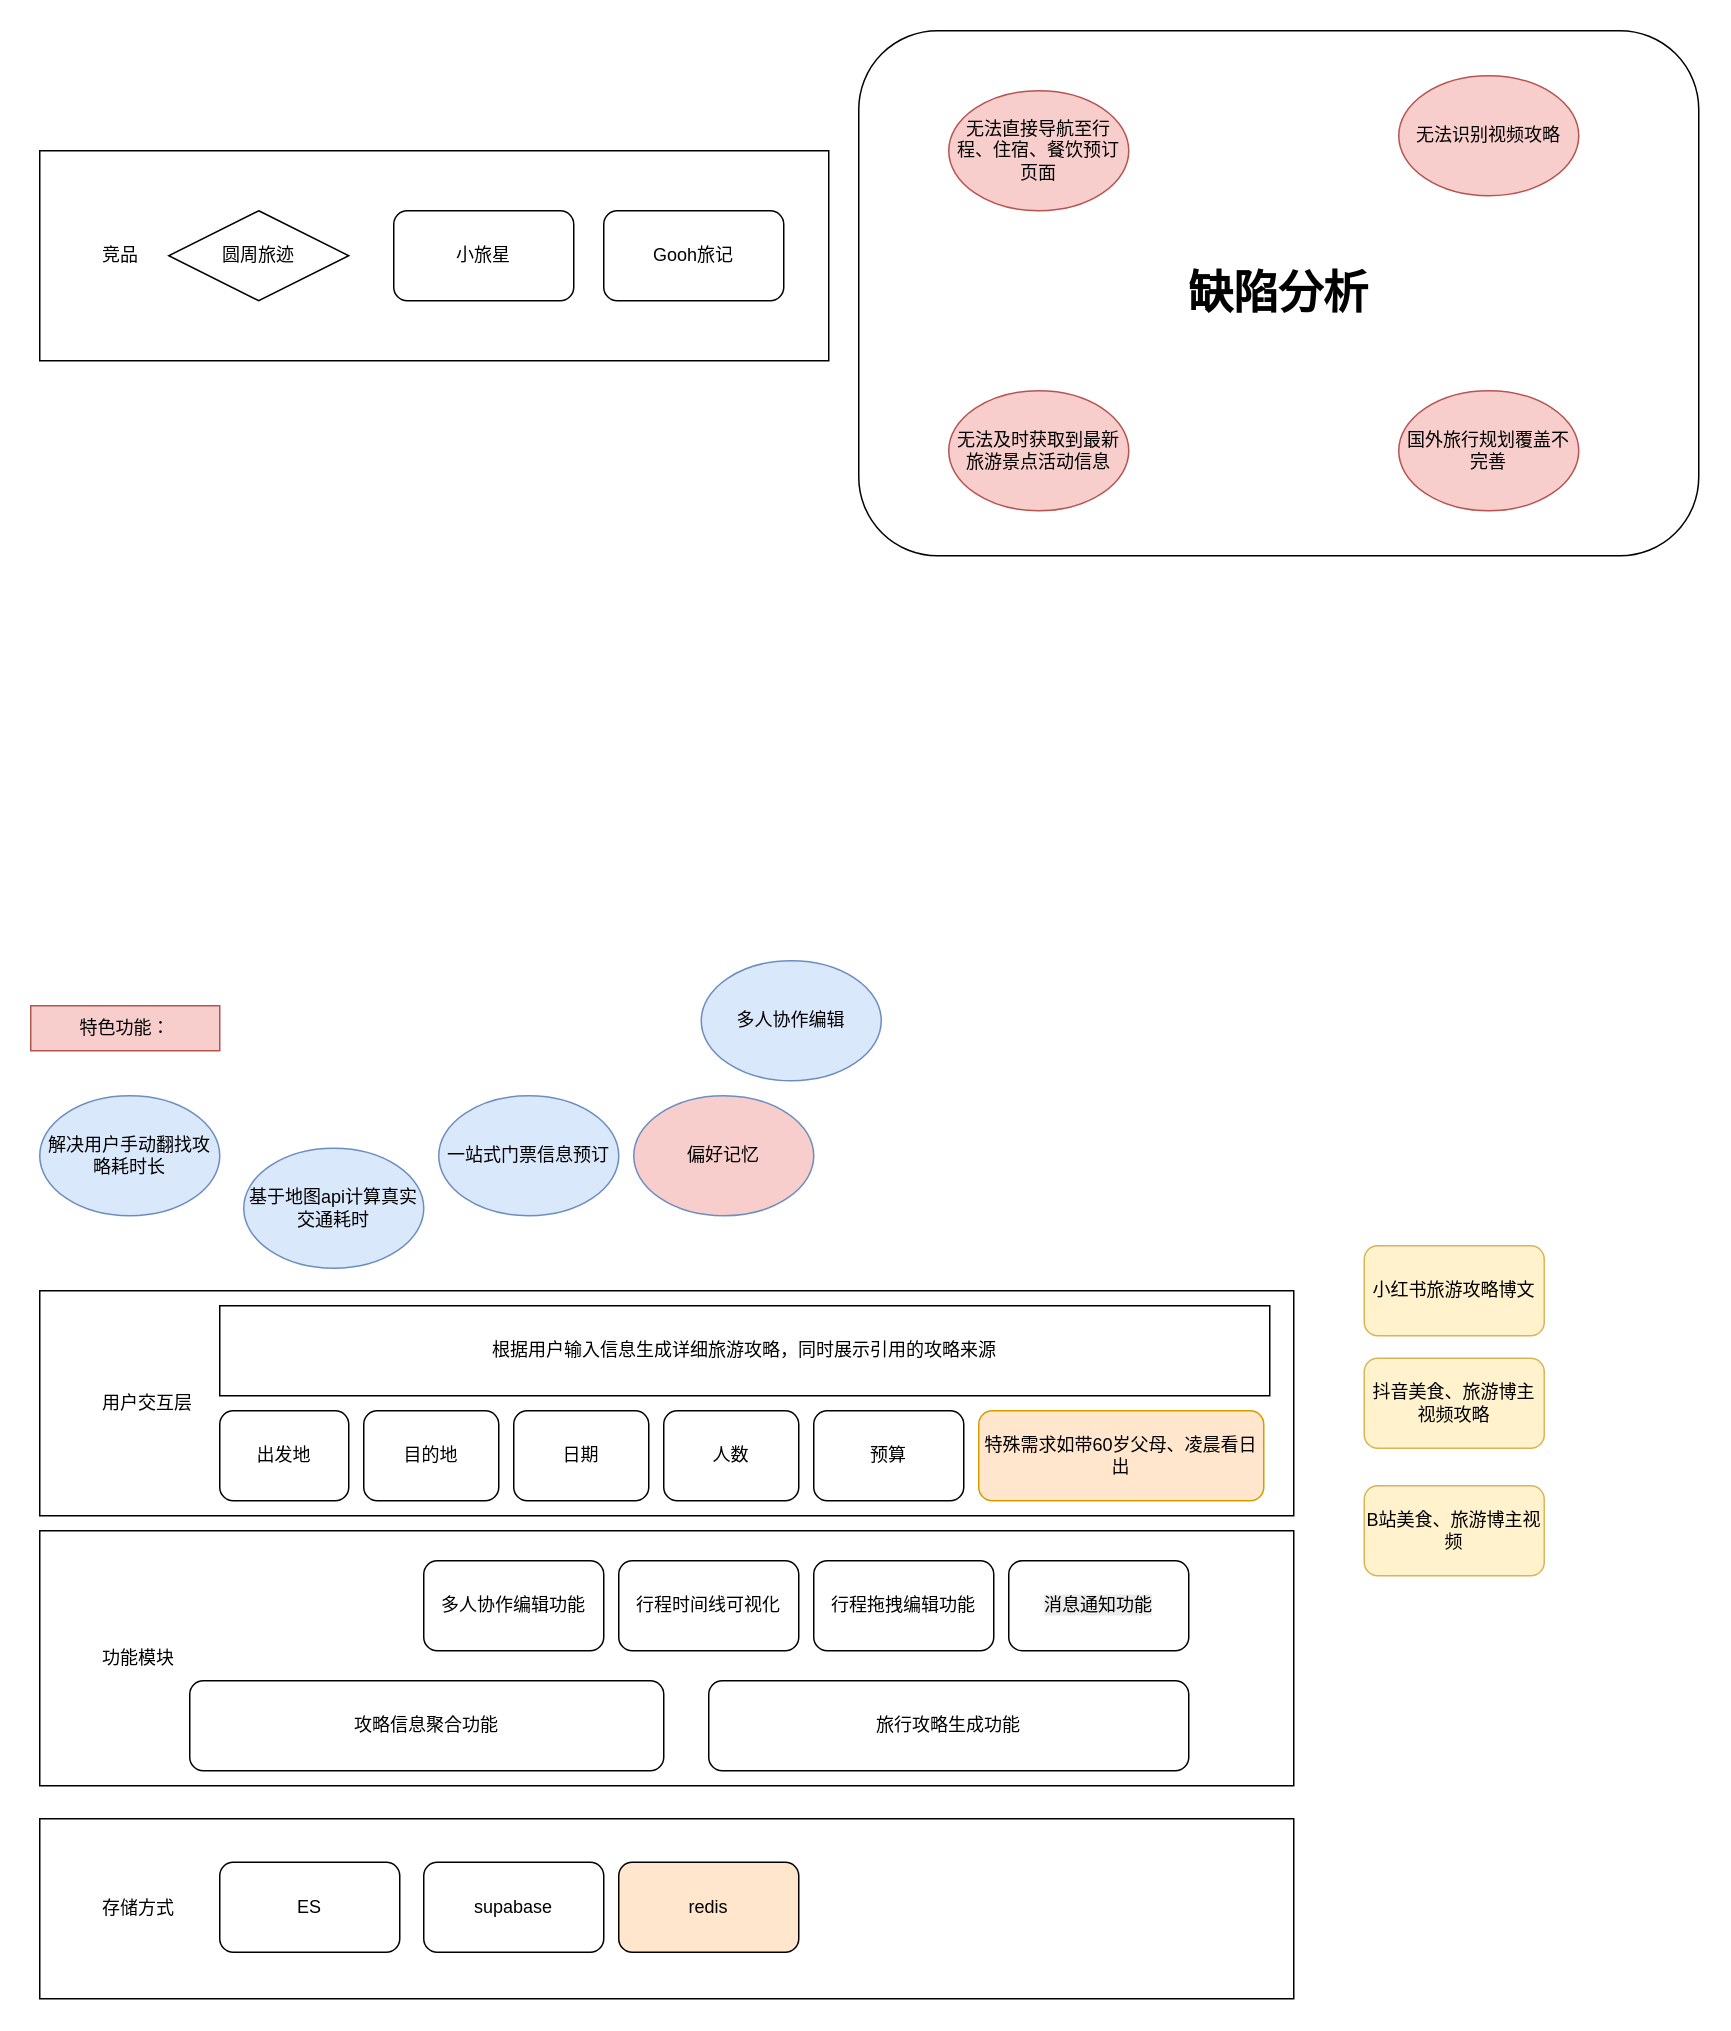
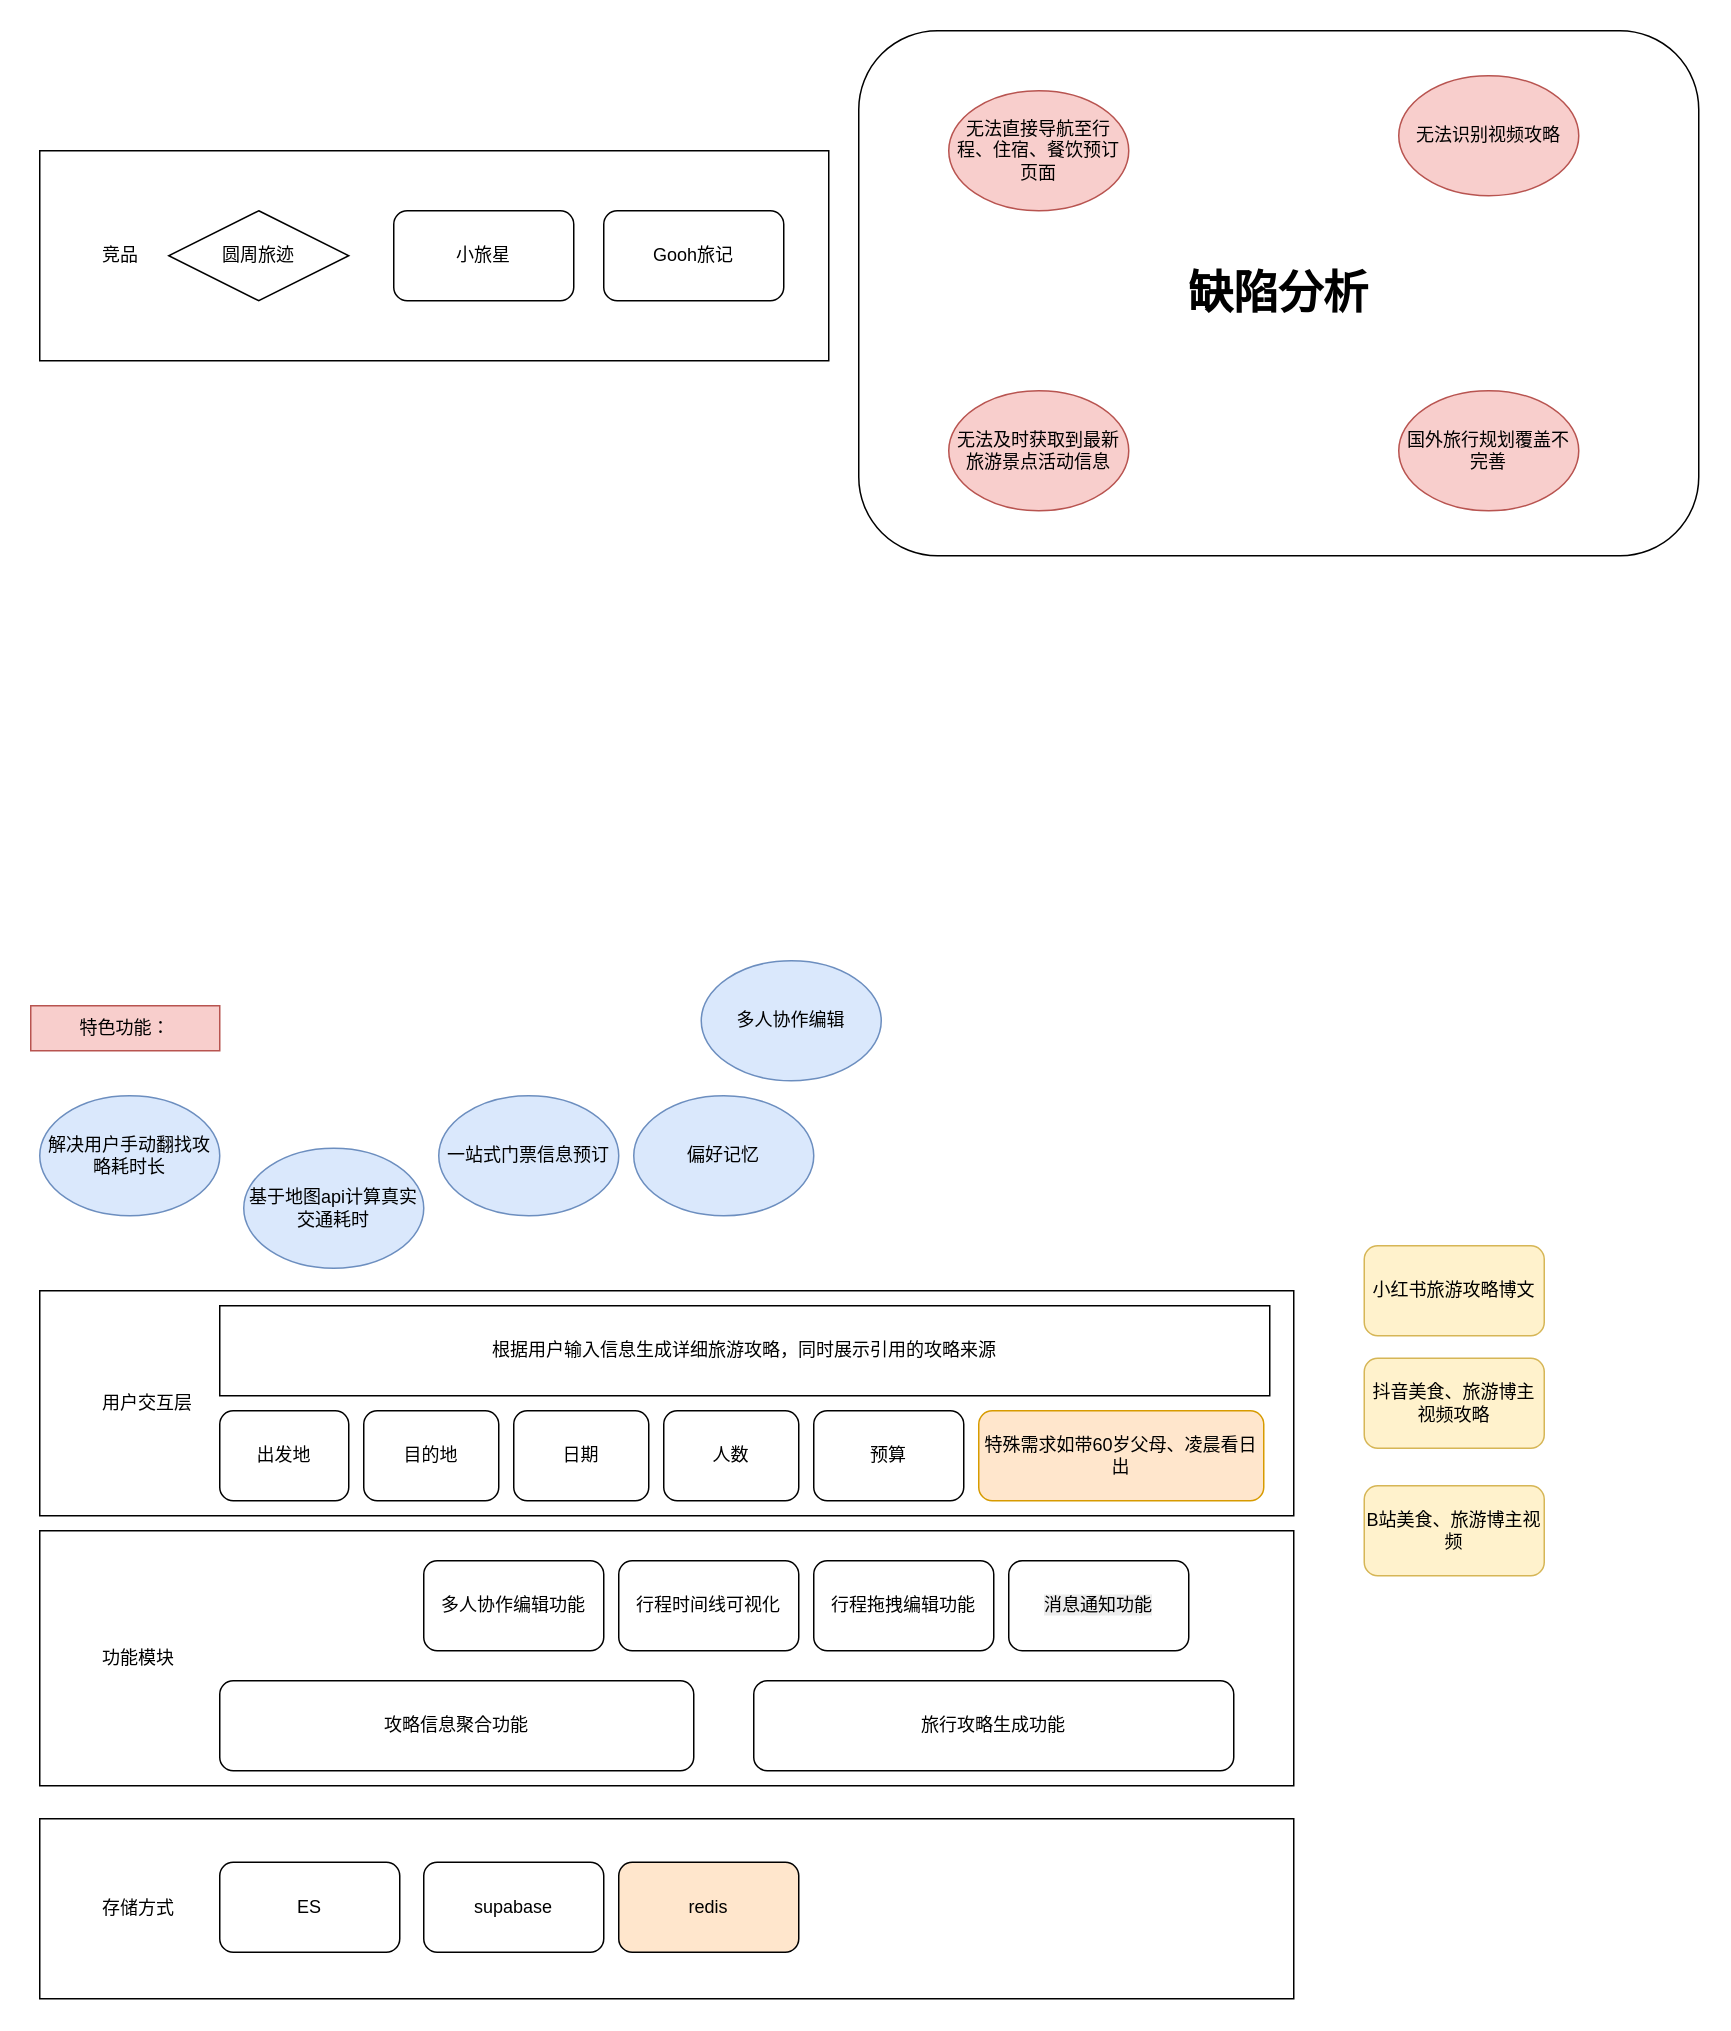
(724, 1156) -> (724, 1156)
(427, 1726) -> (457, 1726)
(949, 1726) -> (994, 1726)
